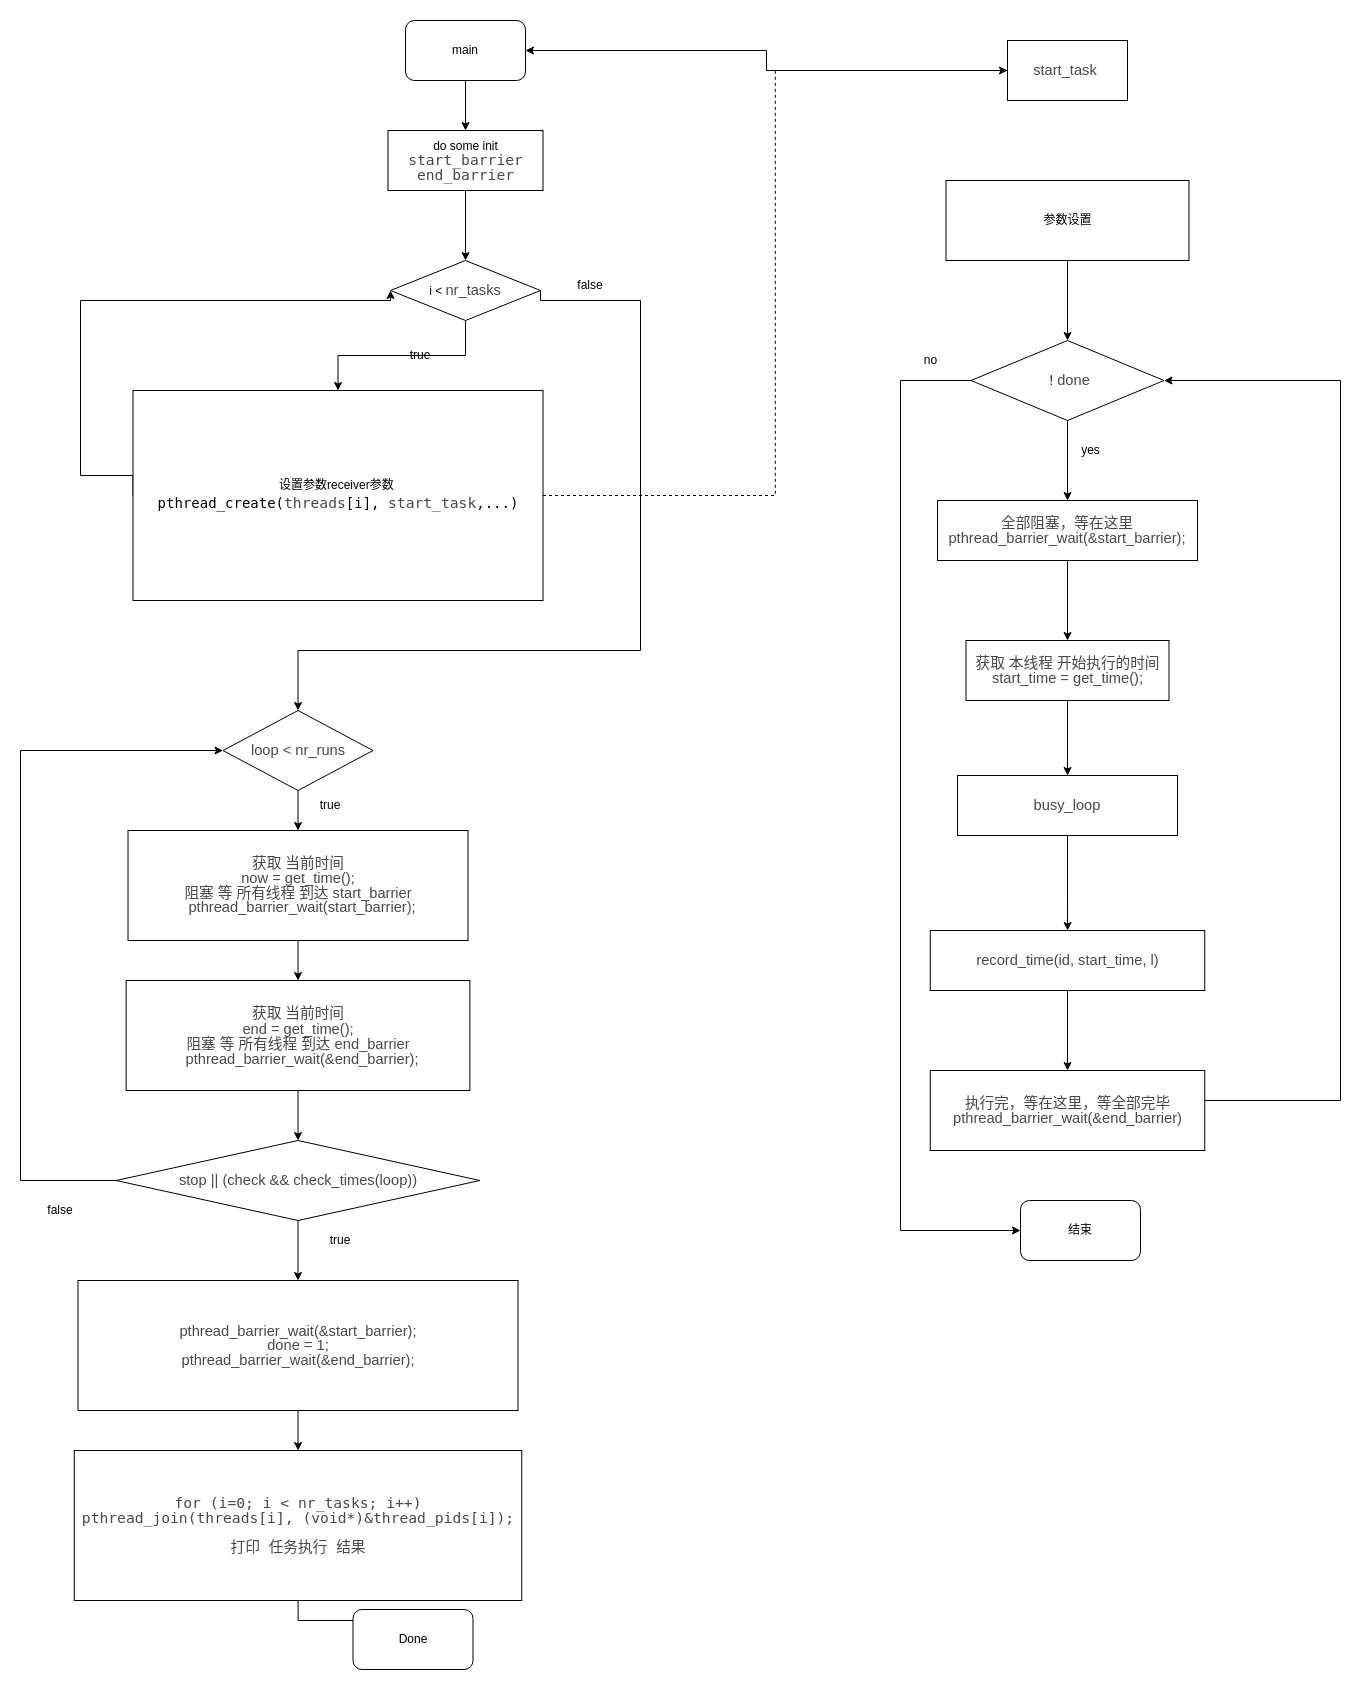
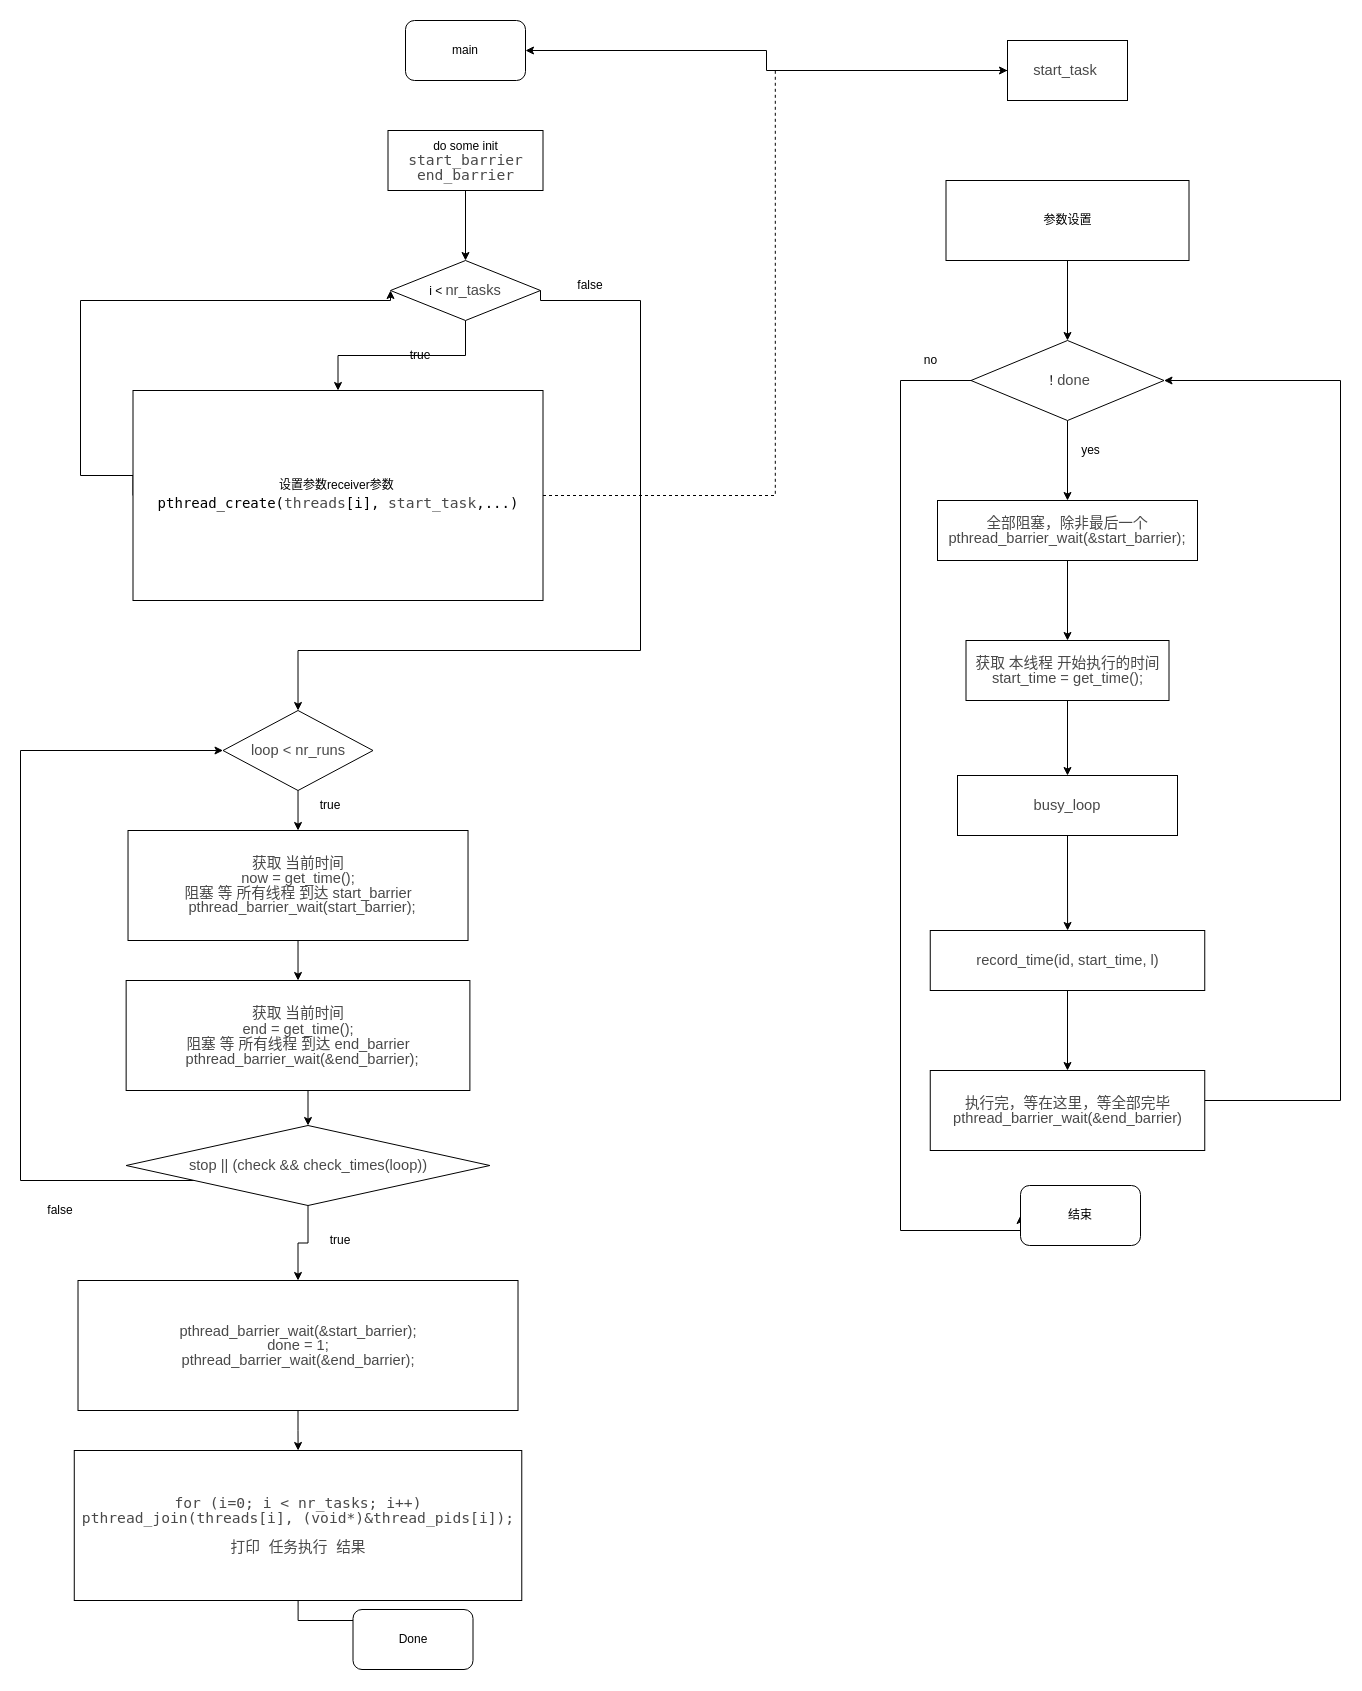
(466, 102) -> none
(1068, 531) -> (1068, 531)
(298, 1181) -> (308, 1166)
(1081, 1231) -> (1081, 1216)
